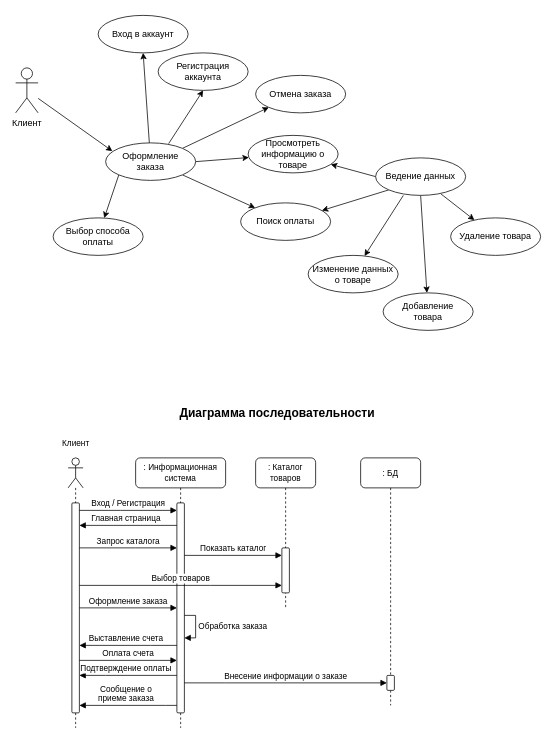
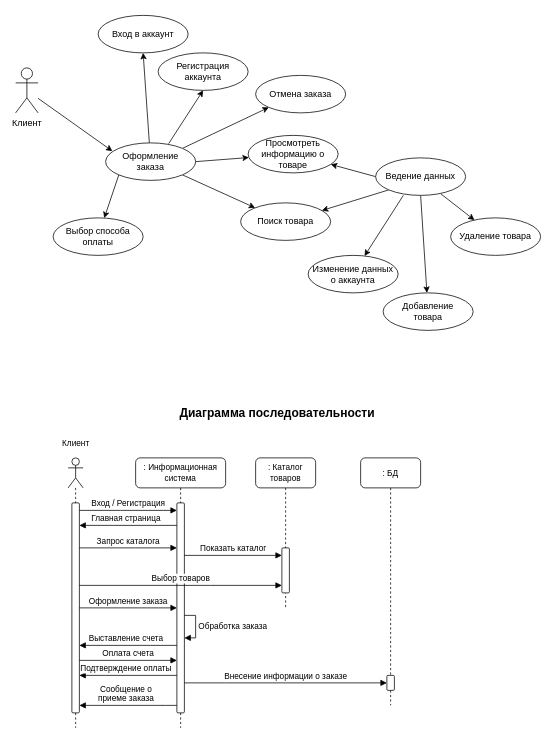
(285, 222) -> (285, 222)
(353, 274) -> (353, 274)
